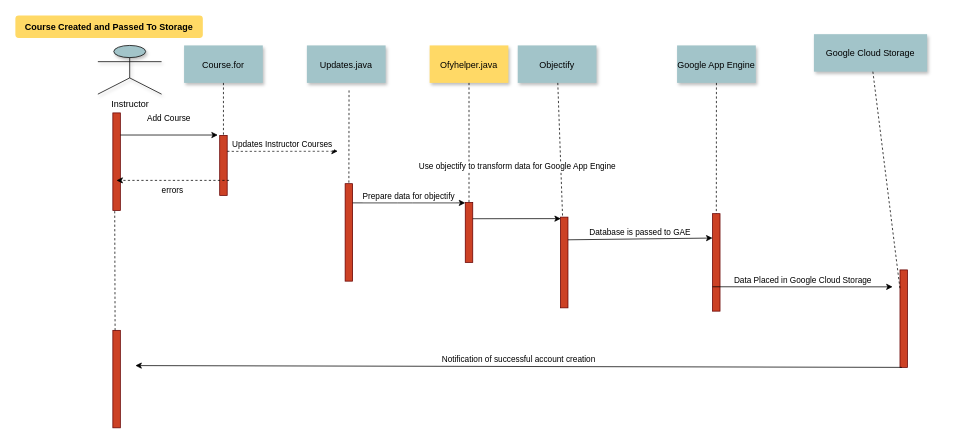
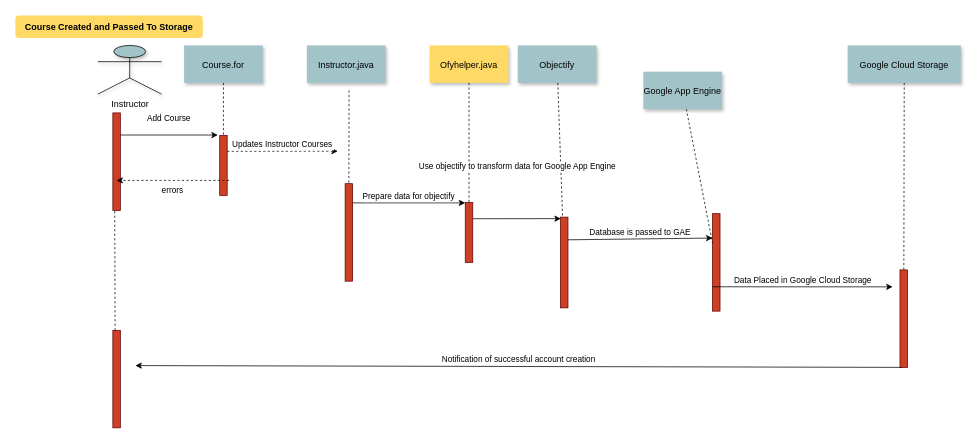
(871, 53) -> (905, 64)
(717, 64) -> (683, 90)
(346, 65) -> (346, 65)
